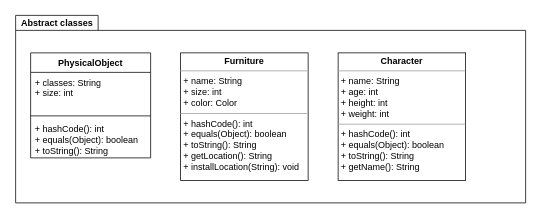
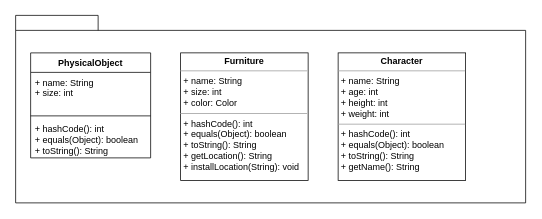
(57, 23) -> none
(72, 88) -> (65, 88)
